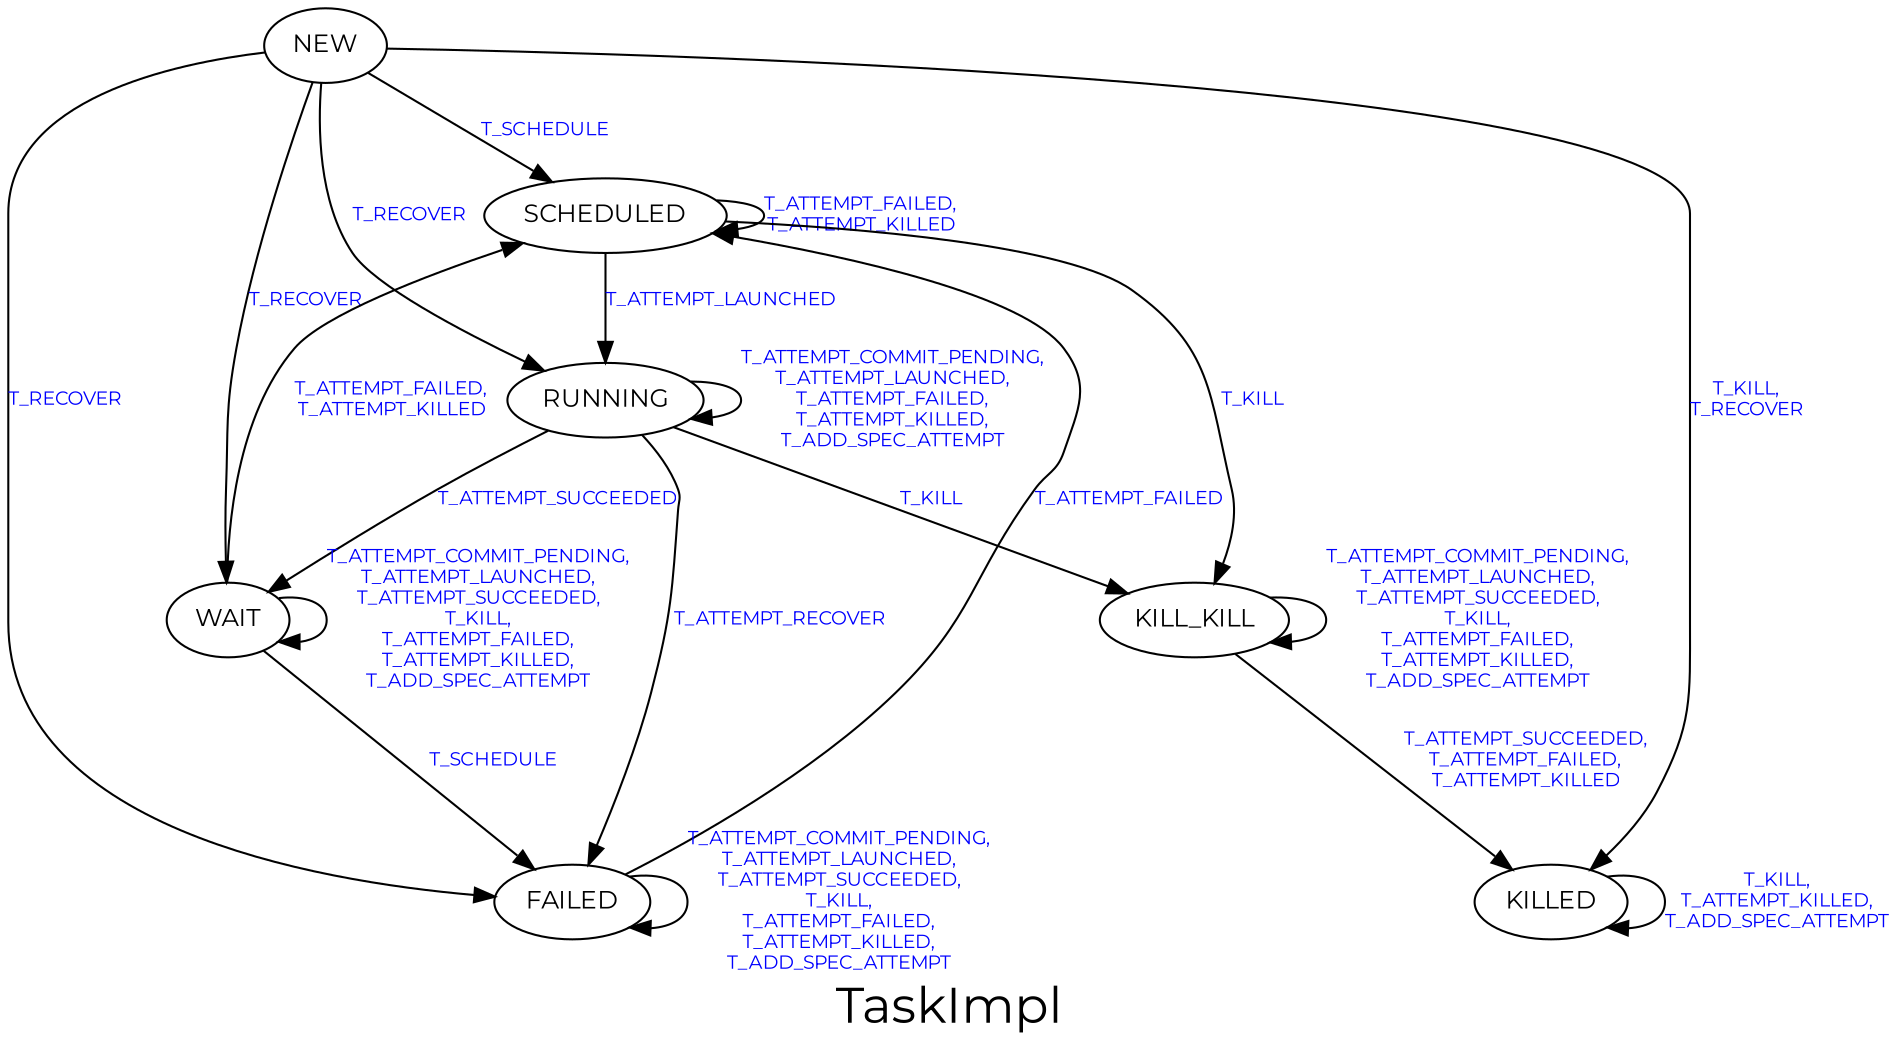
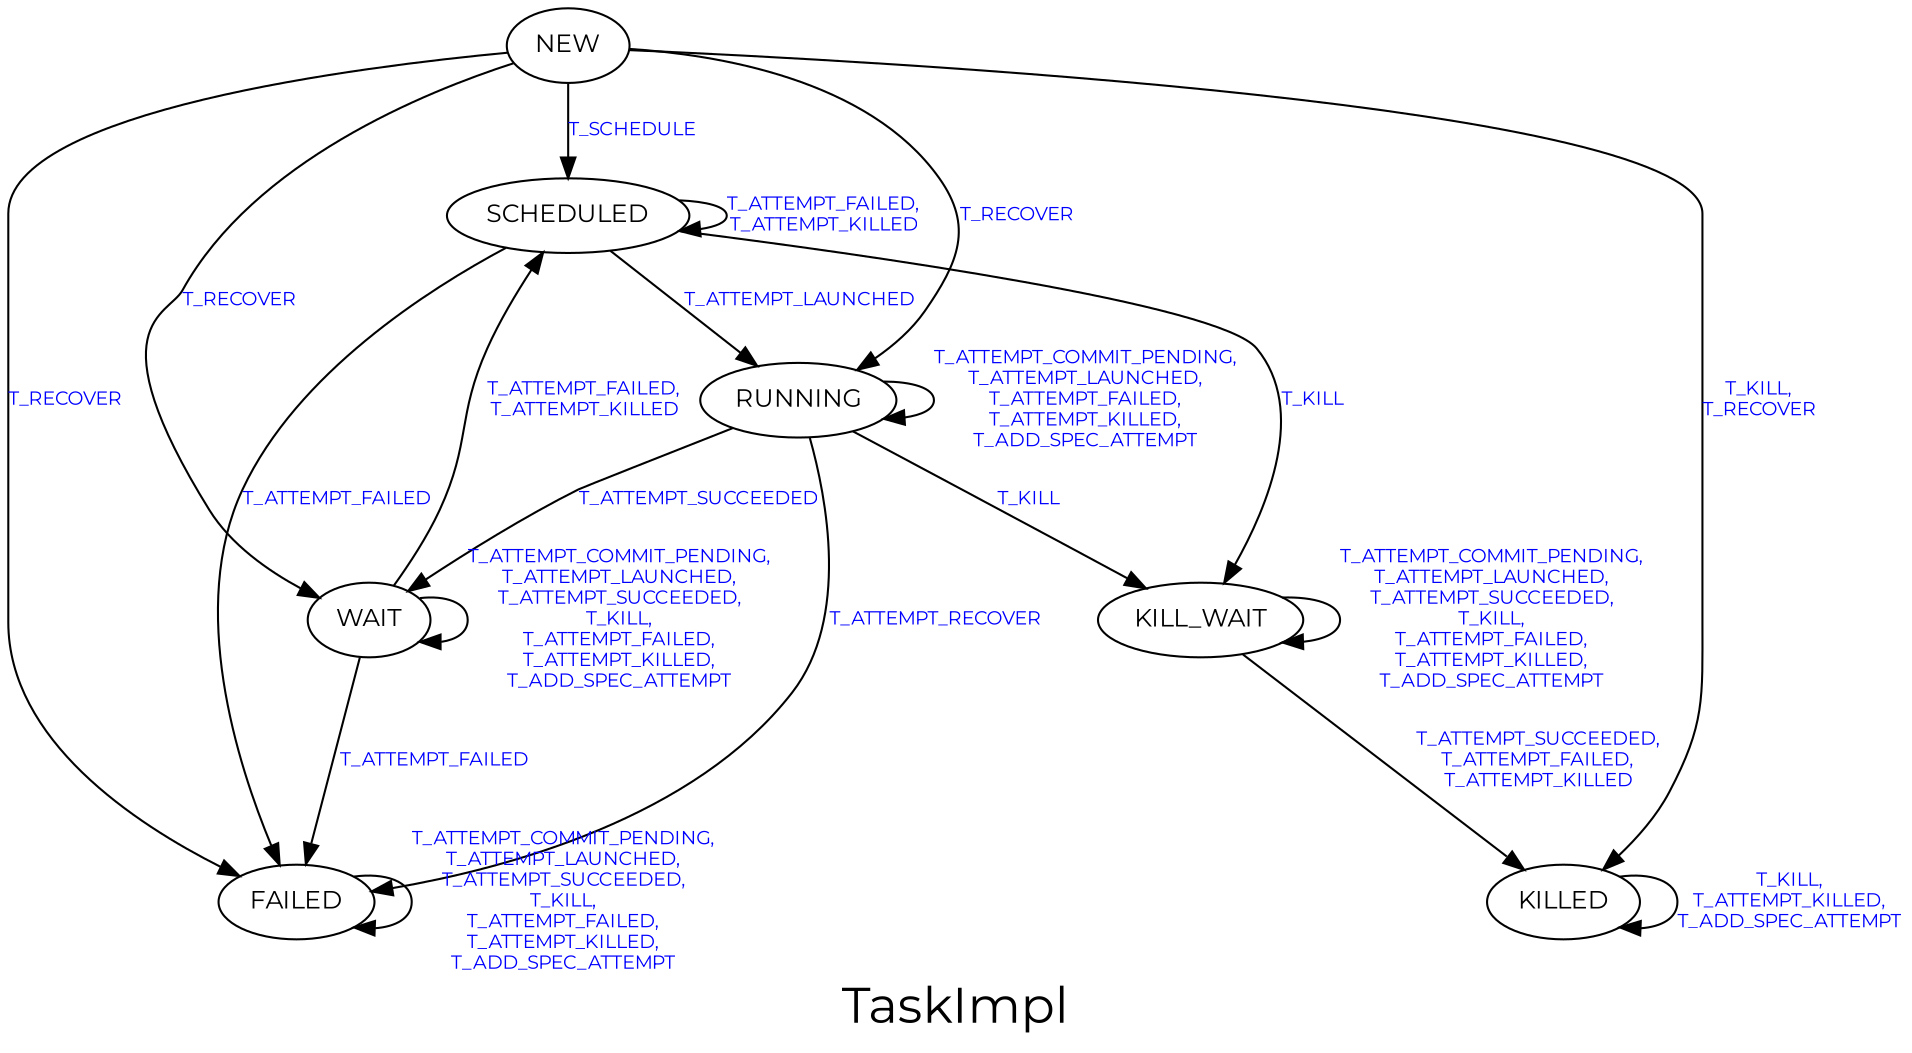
(1017, 515) -> (242, 491)
(1194, 620) -> (1201, 620)
(494, 761) -> (434, 761)
